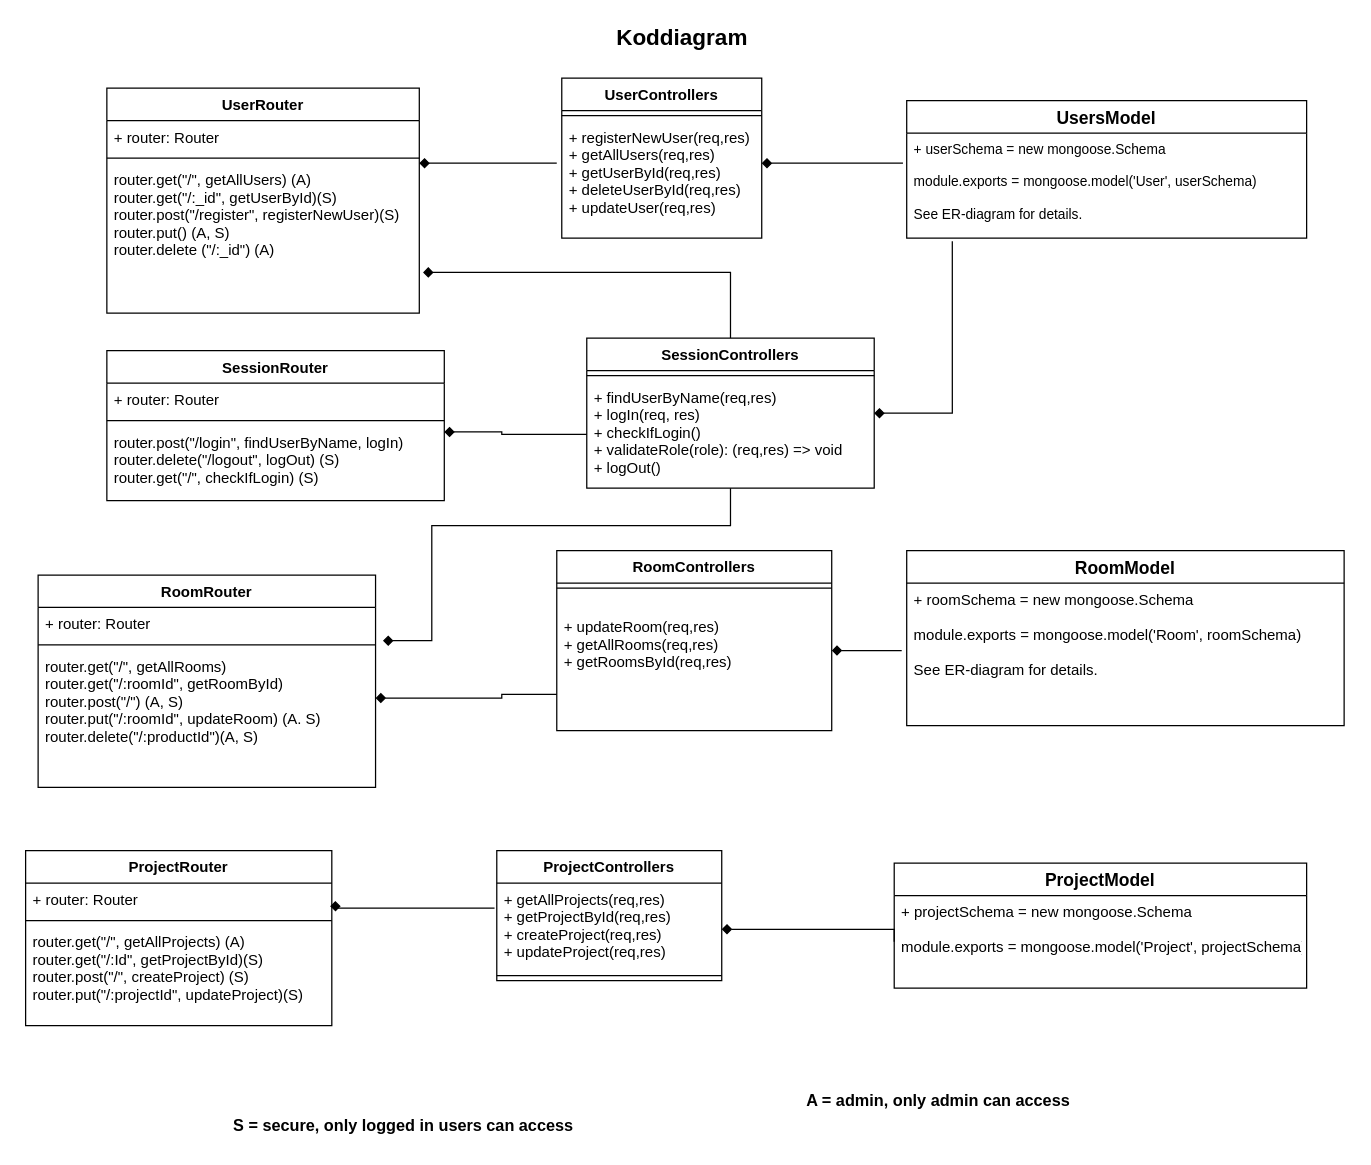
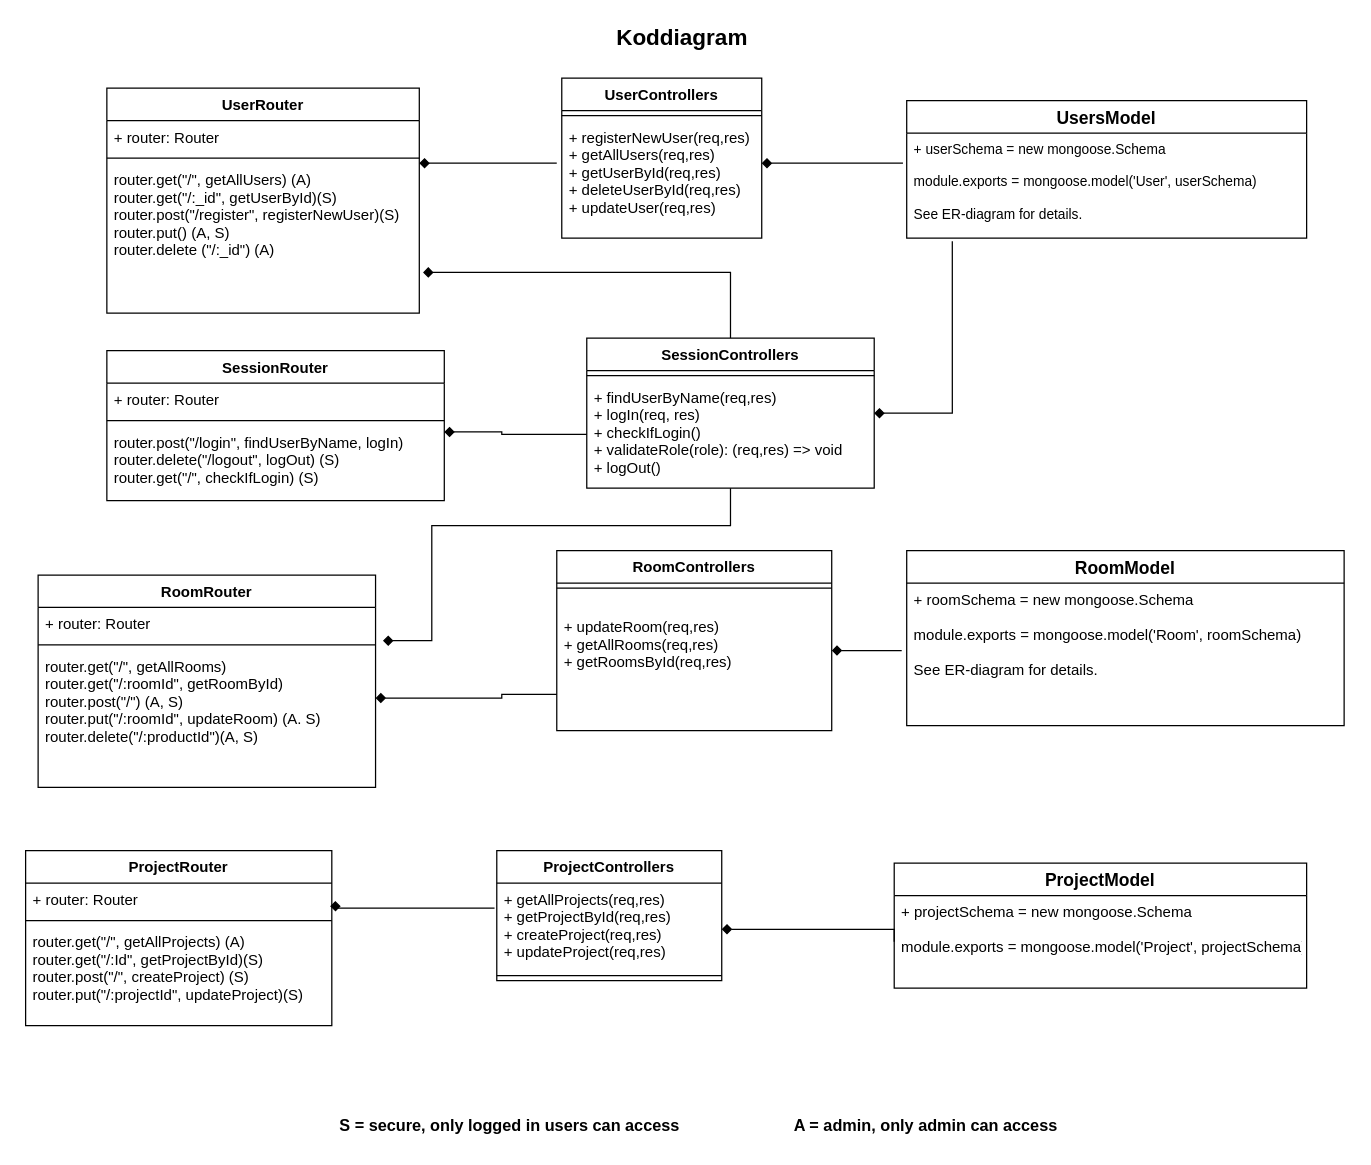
(938, 1101) -> (926, 1126)
(403, 1126) -> (509, 1126)
